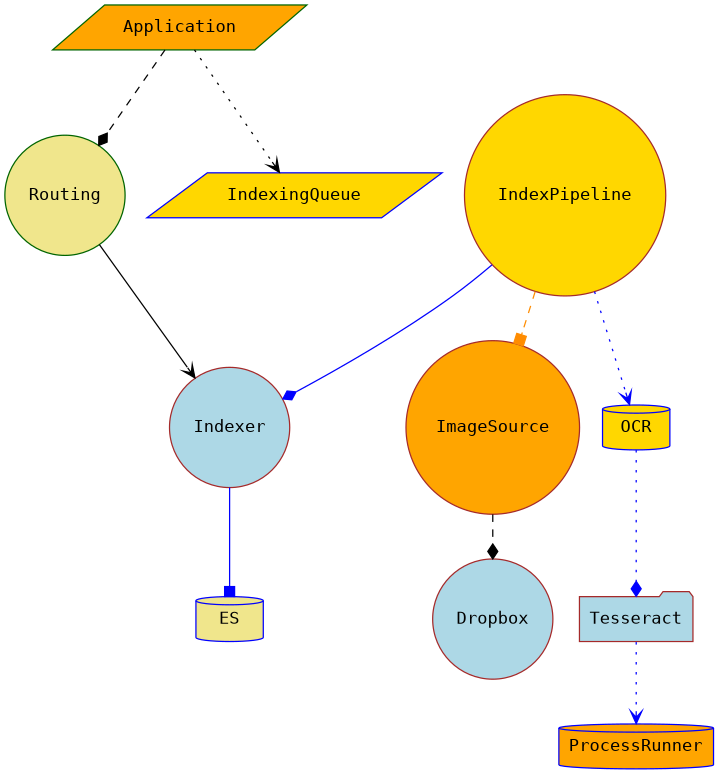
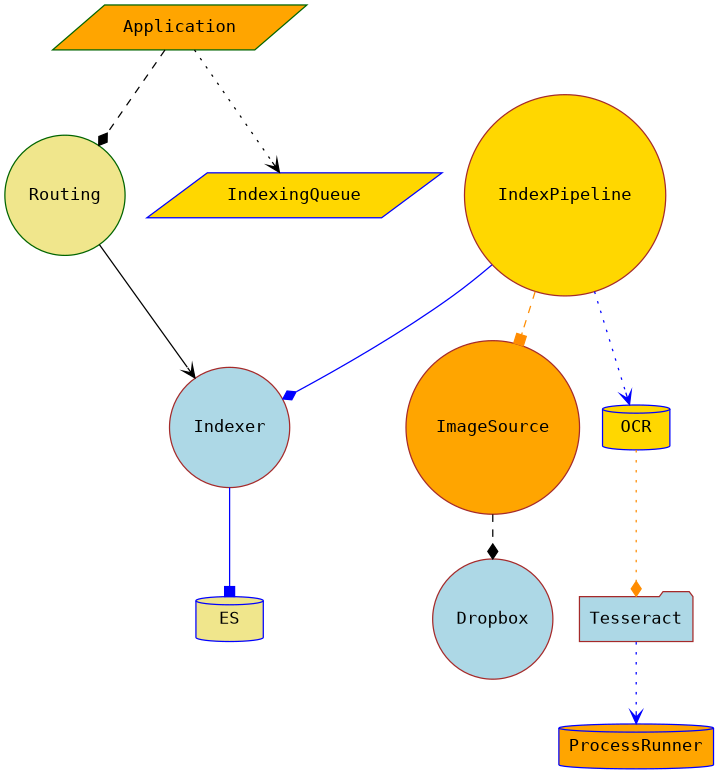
(636, 516) -> (636, 516)
